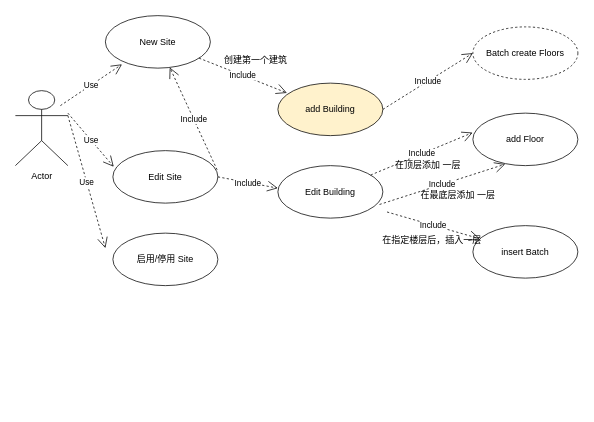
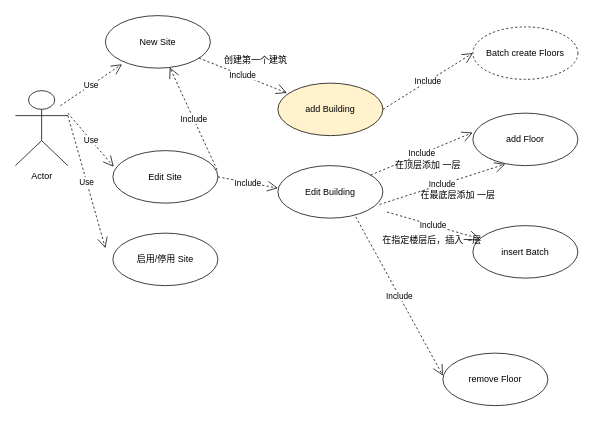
none -> (399, 295)
none -> (495, 379)
